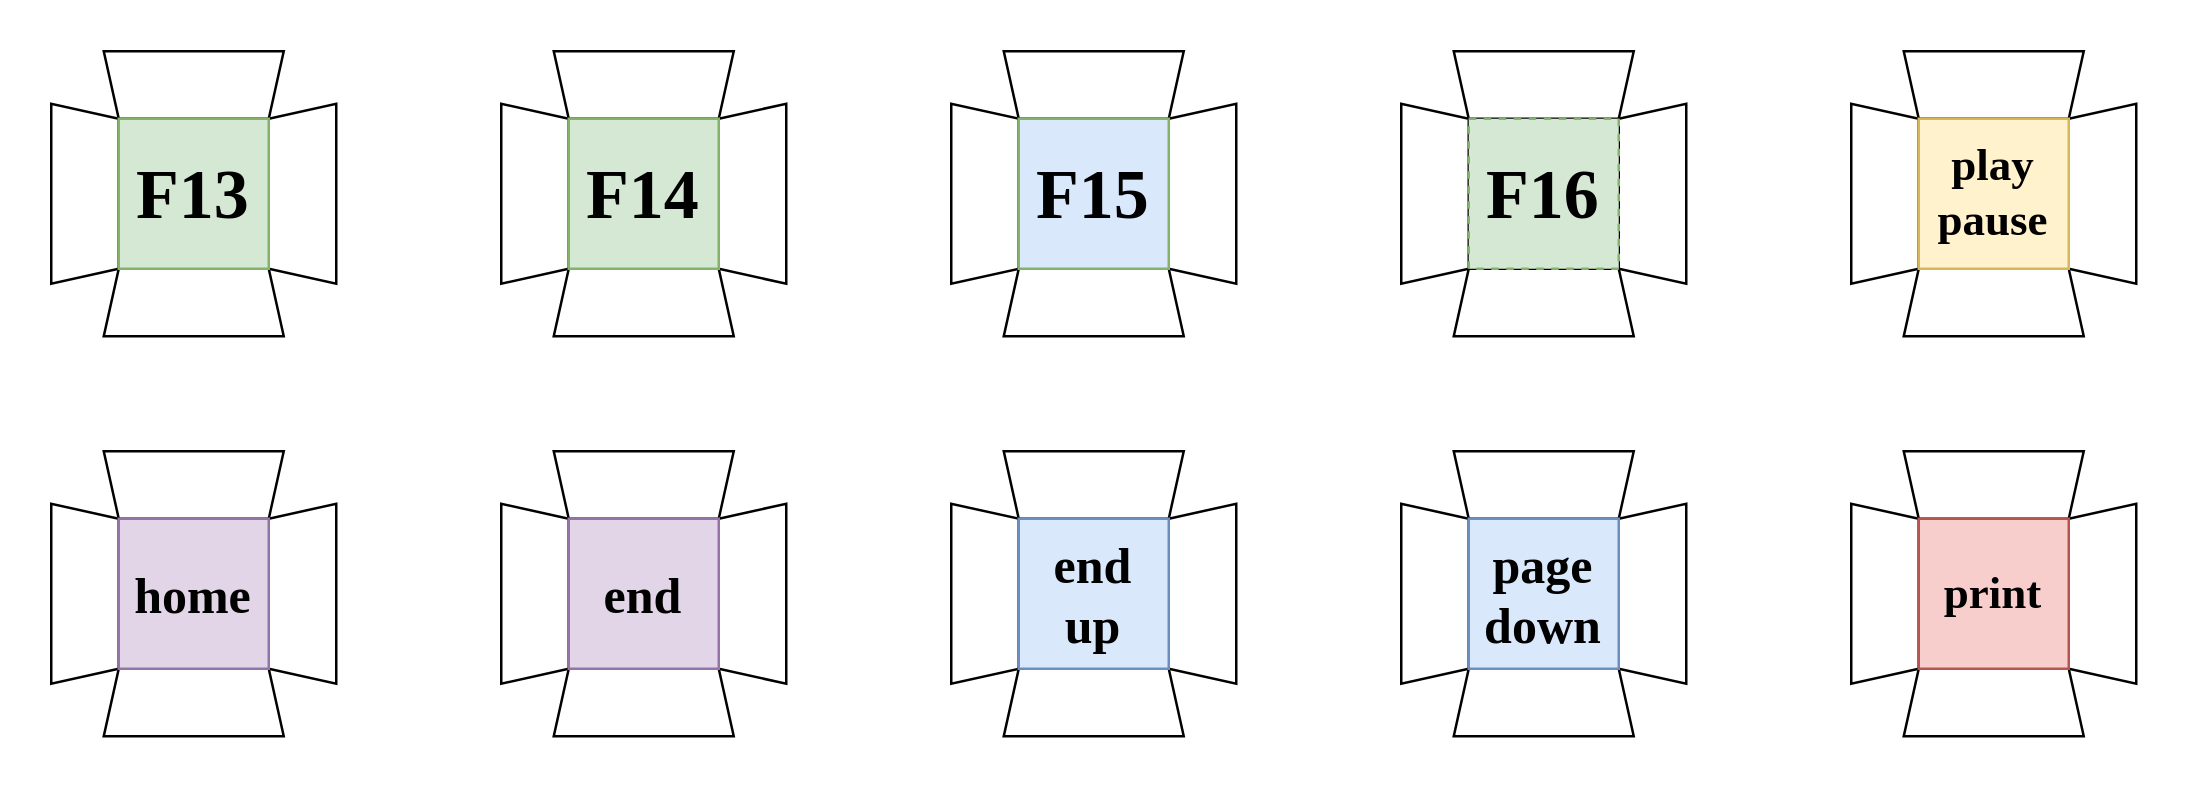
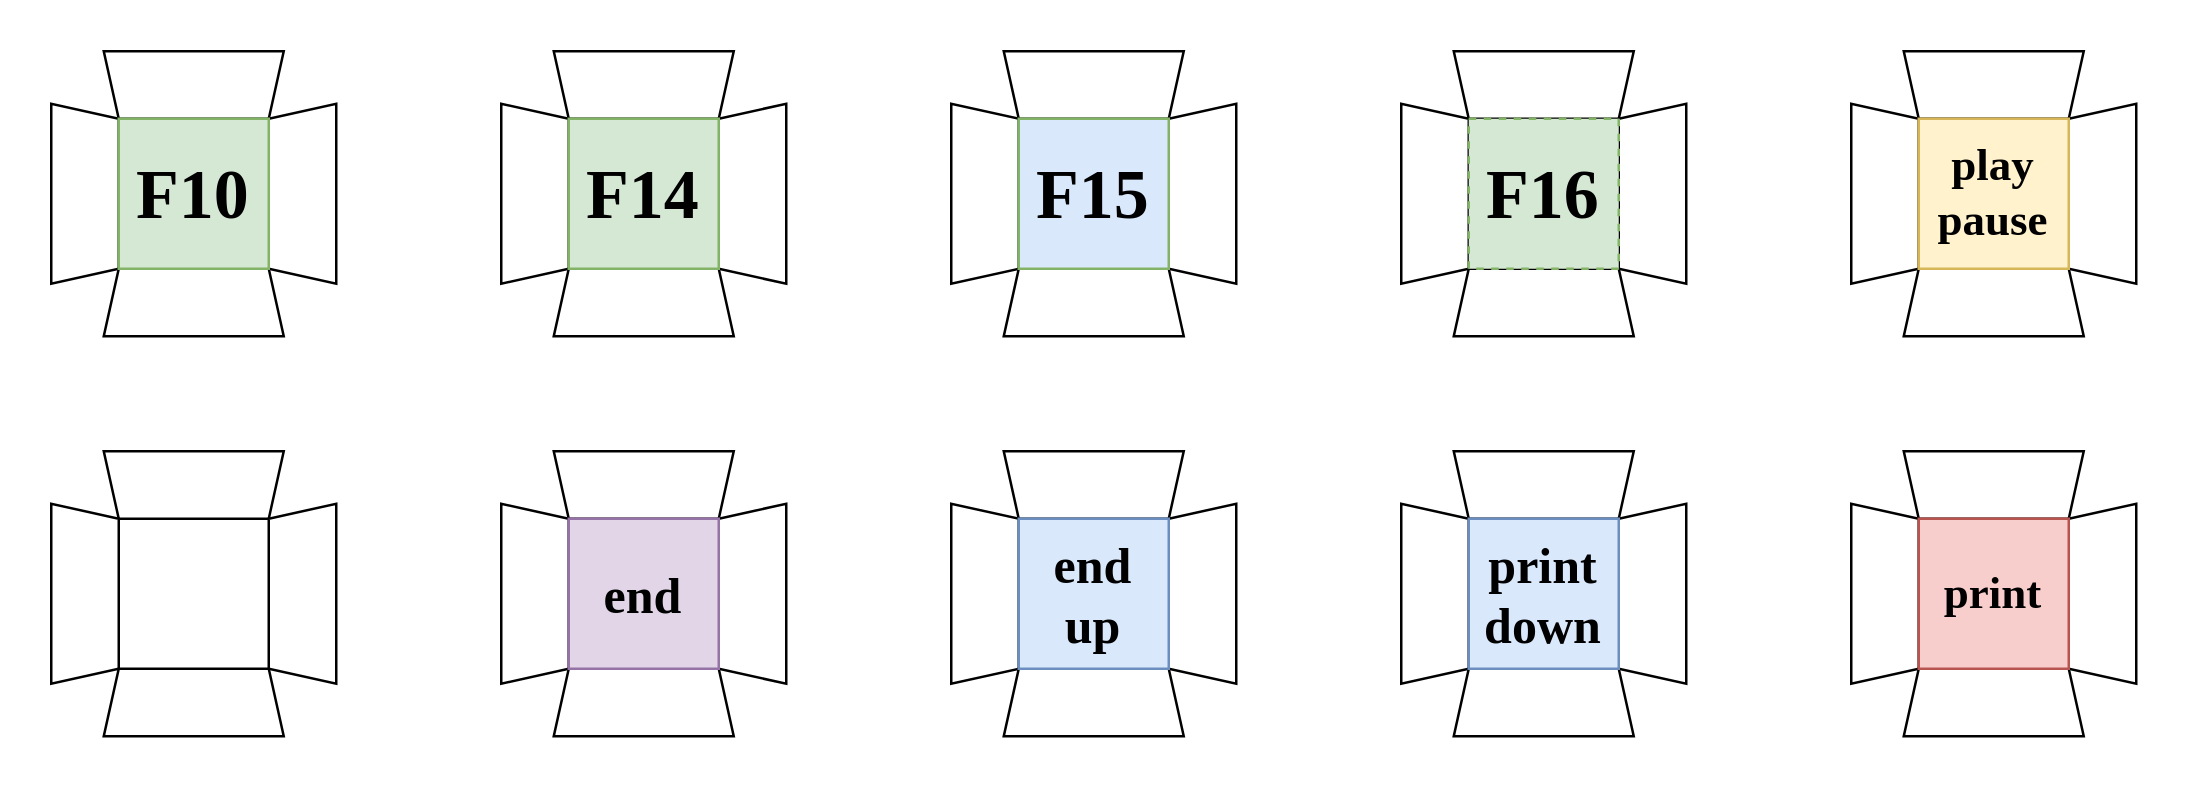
(194, 194) -> (194, 194)
(194, 594) -> none
(1544, 594) -> (1544, 594)
